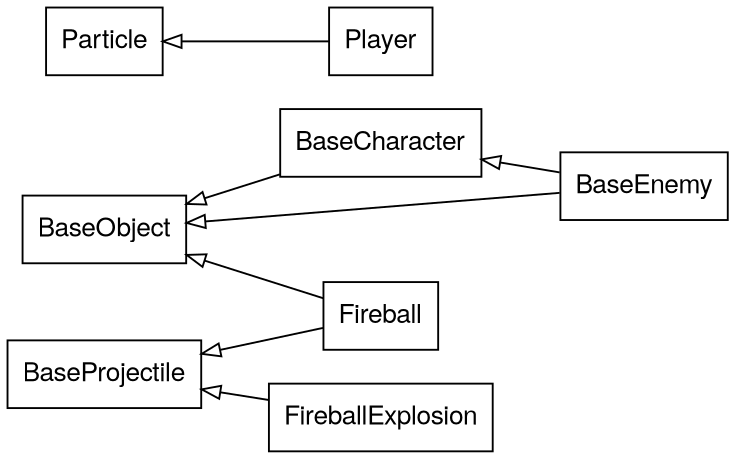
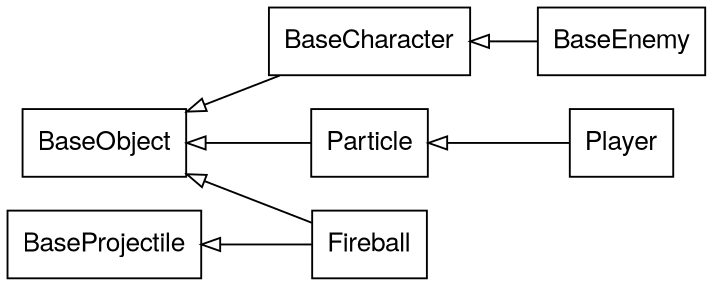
(383, 207) -> (258, 143)
(381, 417) -> none
